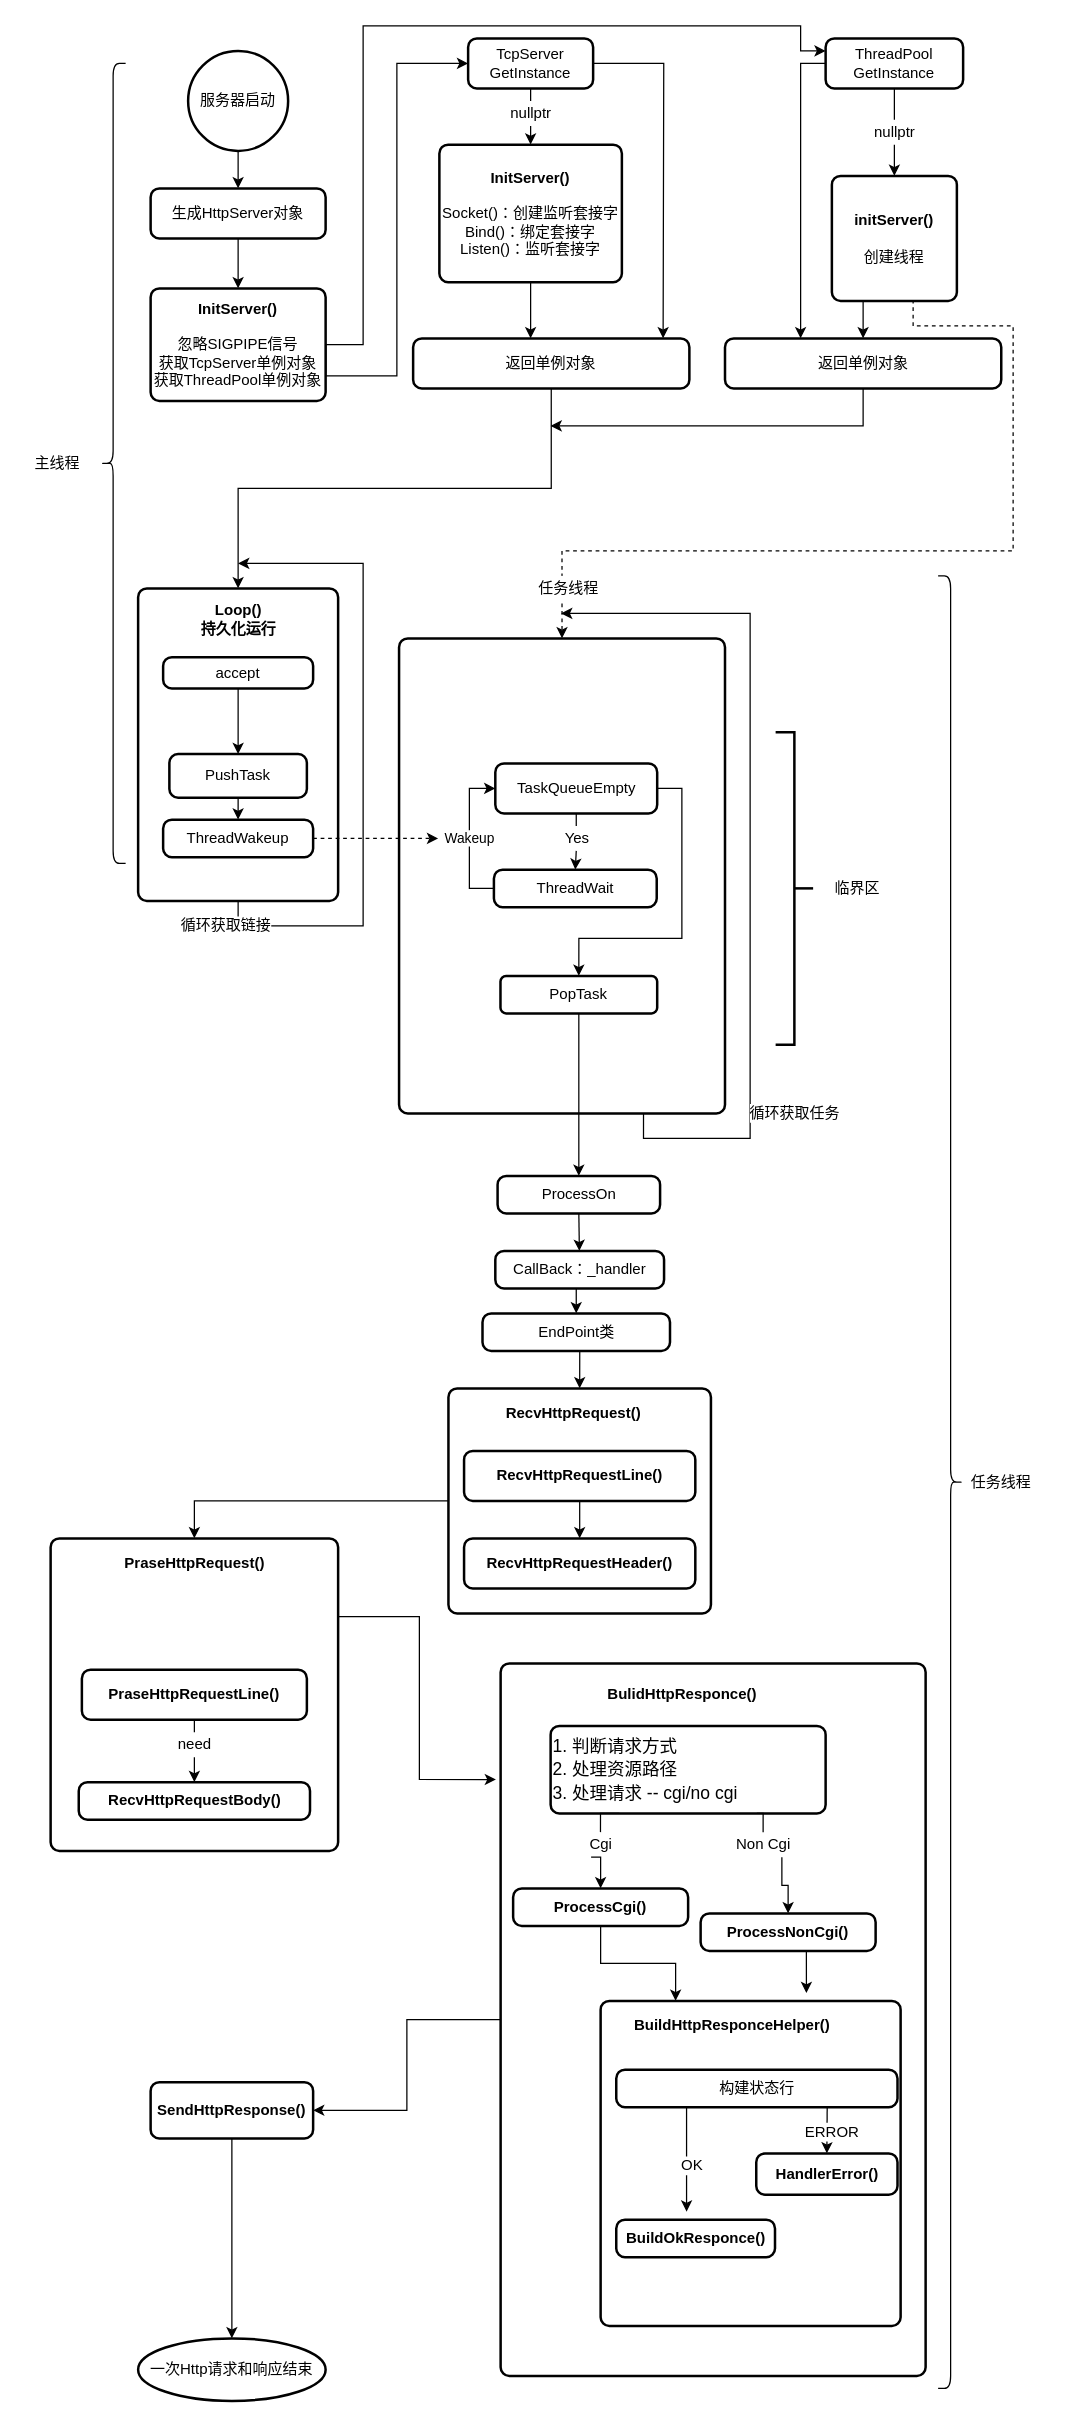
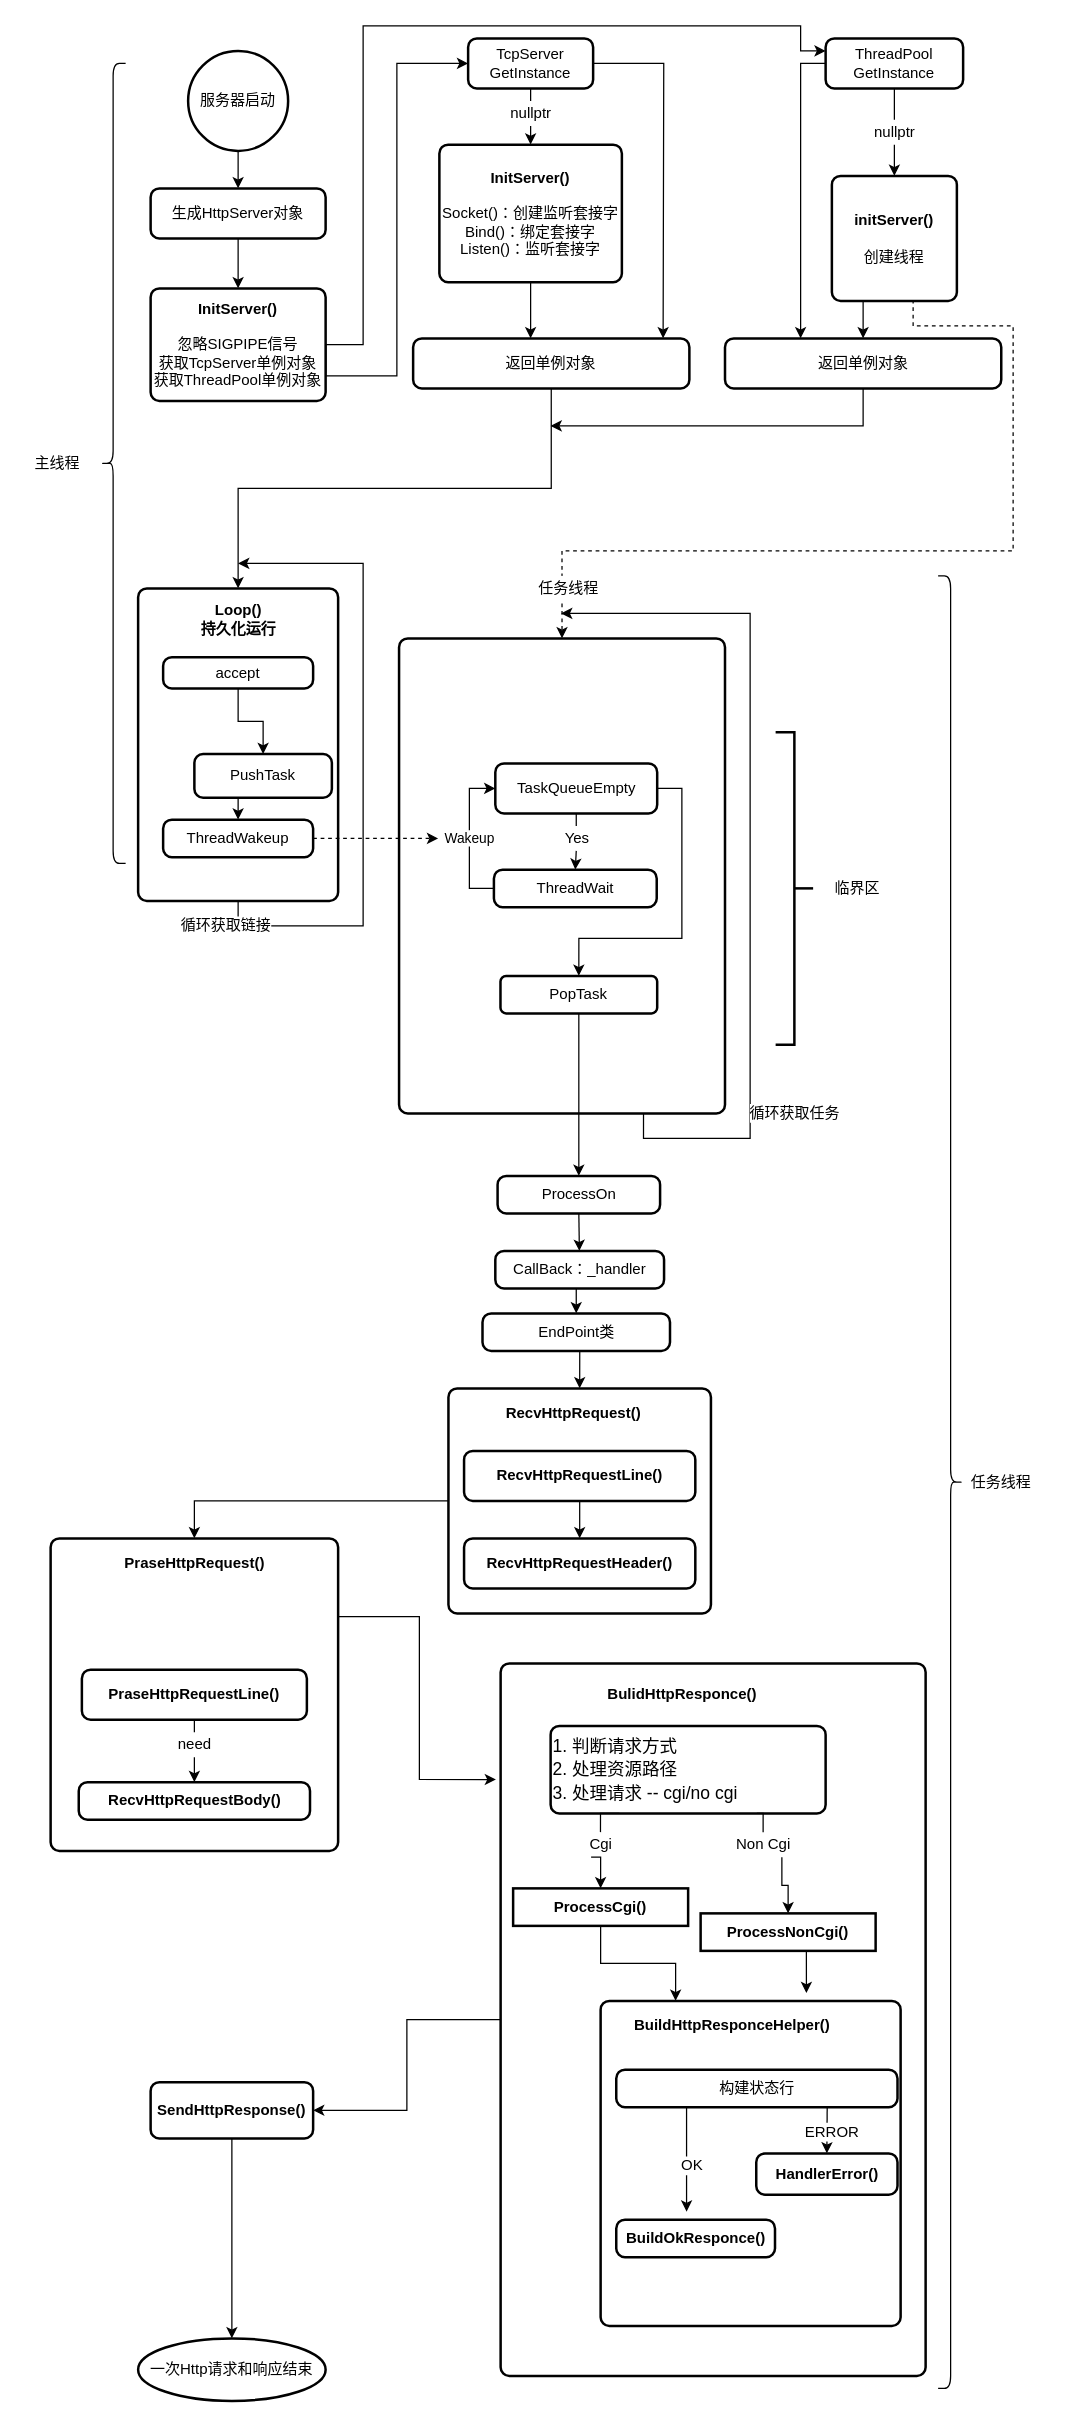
(238, 776) -> (263, 776)
(601, 1907) -> (601, 1907)
(788, 1932) -> (788, 1932)
